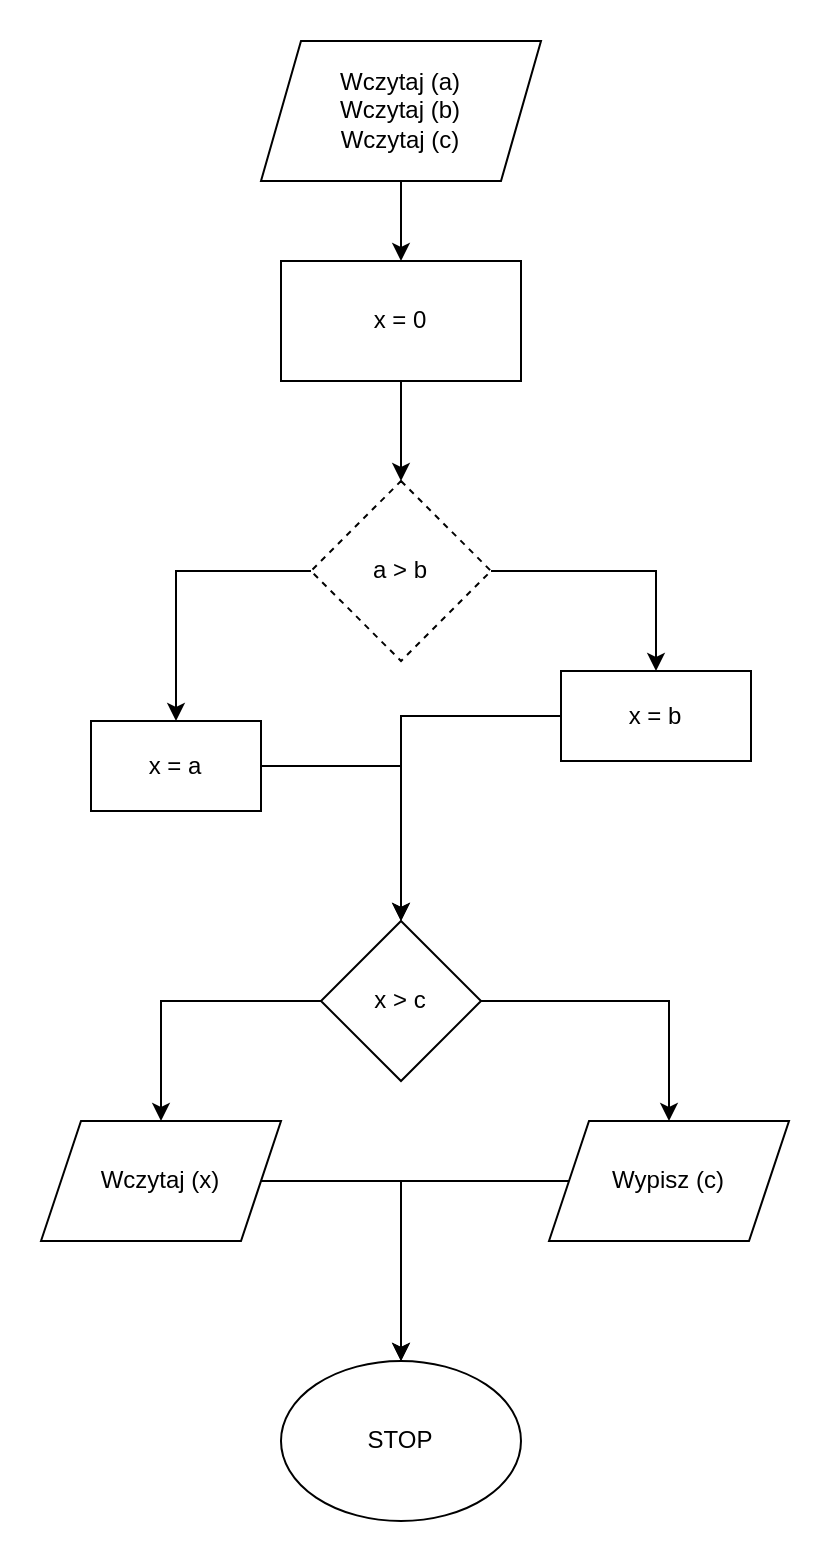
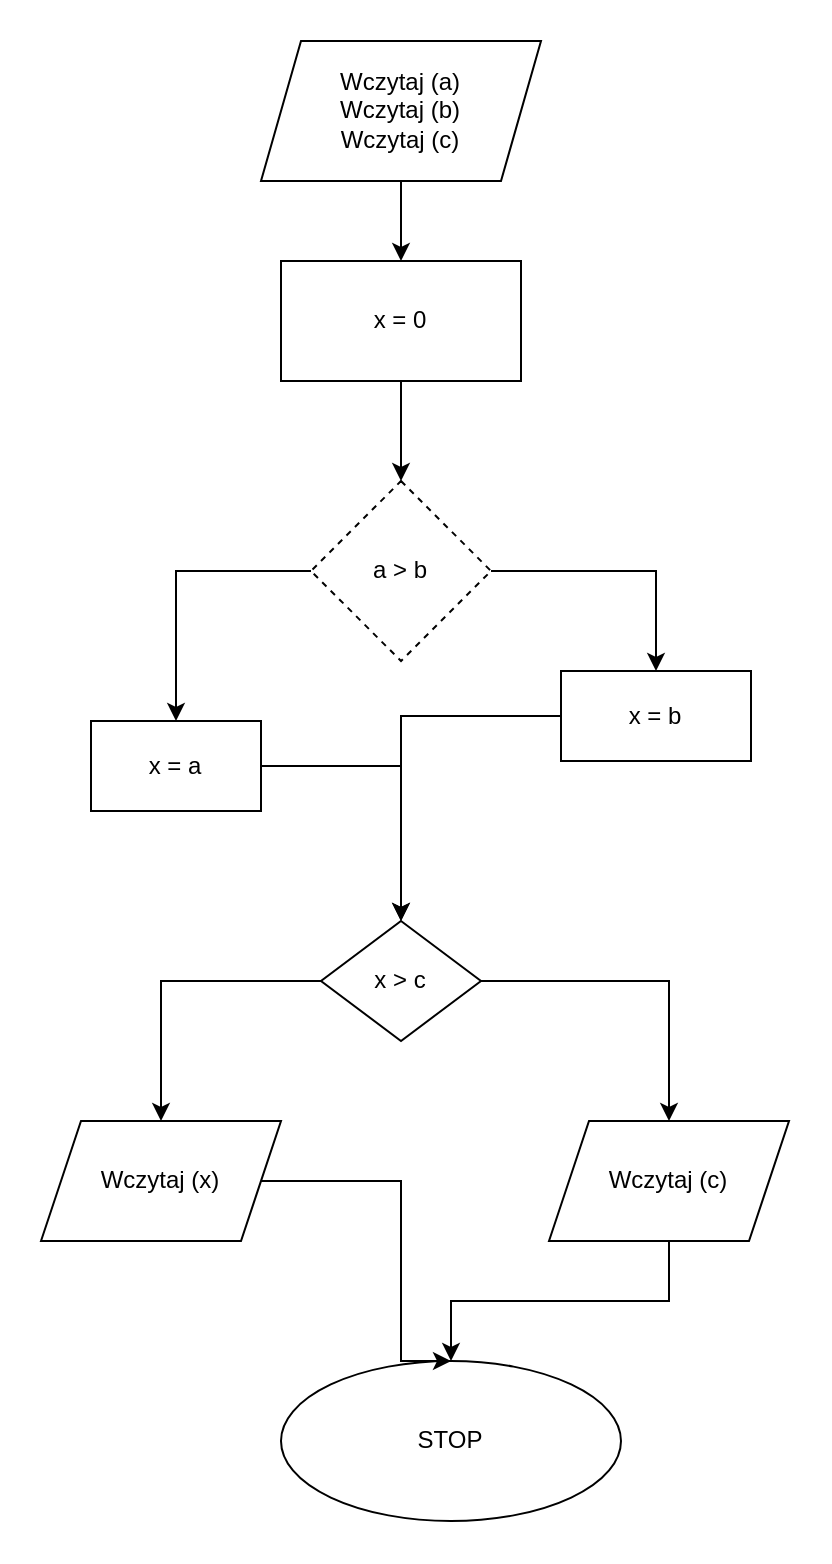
(401, 1001) -> (401, 981)
(669, 1181) -> (669, 1181)
(401, 1441) -> (451, 1441)
